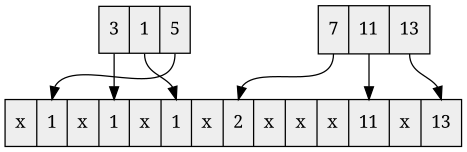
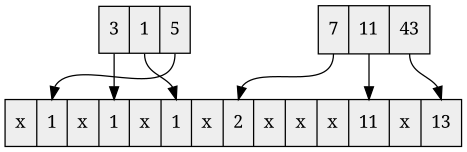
(410, 29) -> (410, 29)
